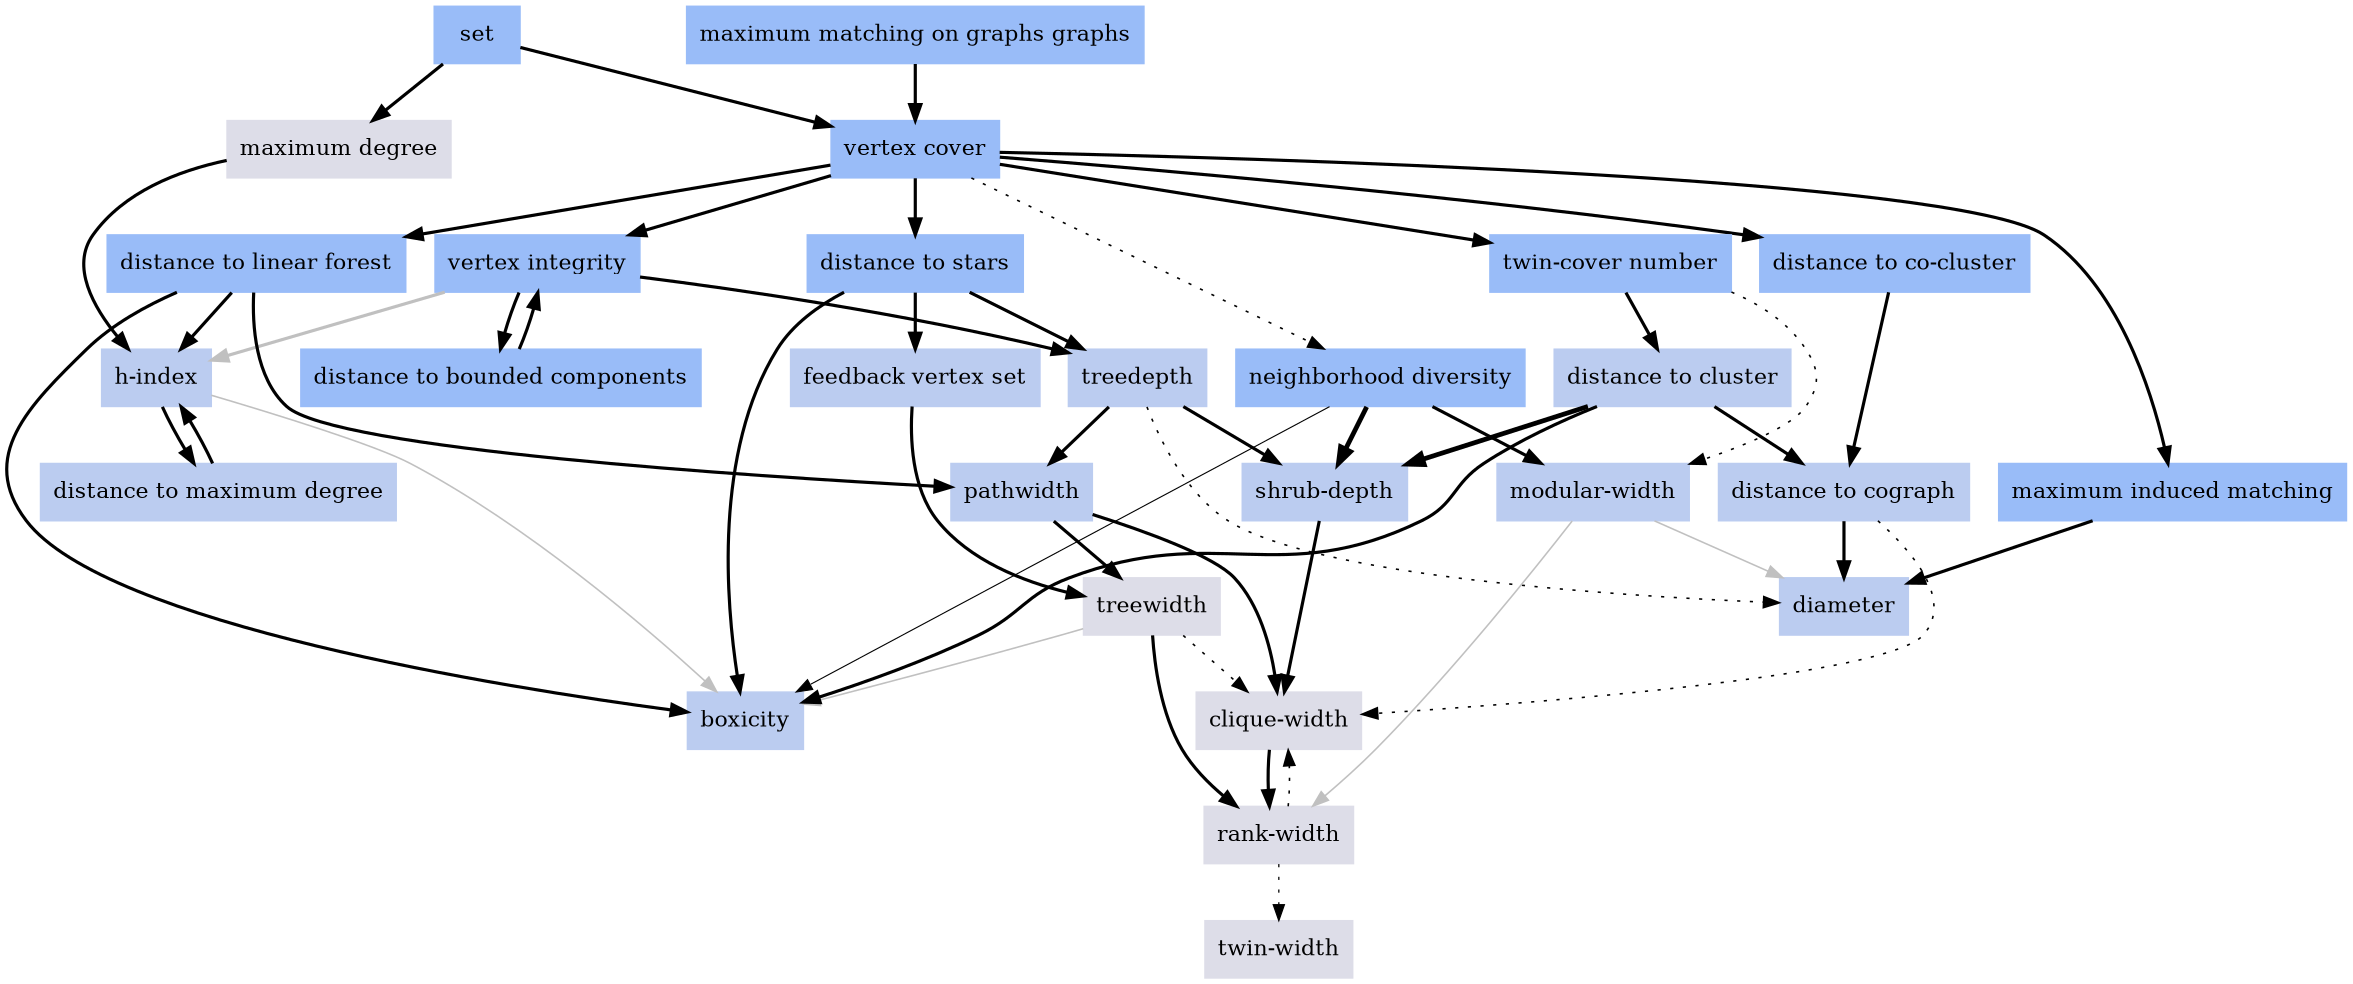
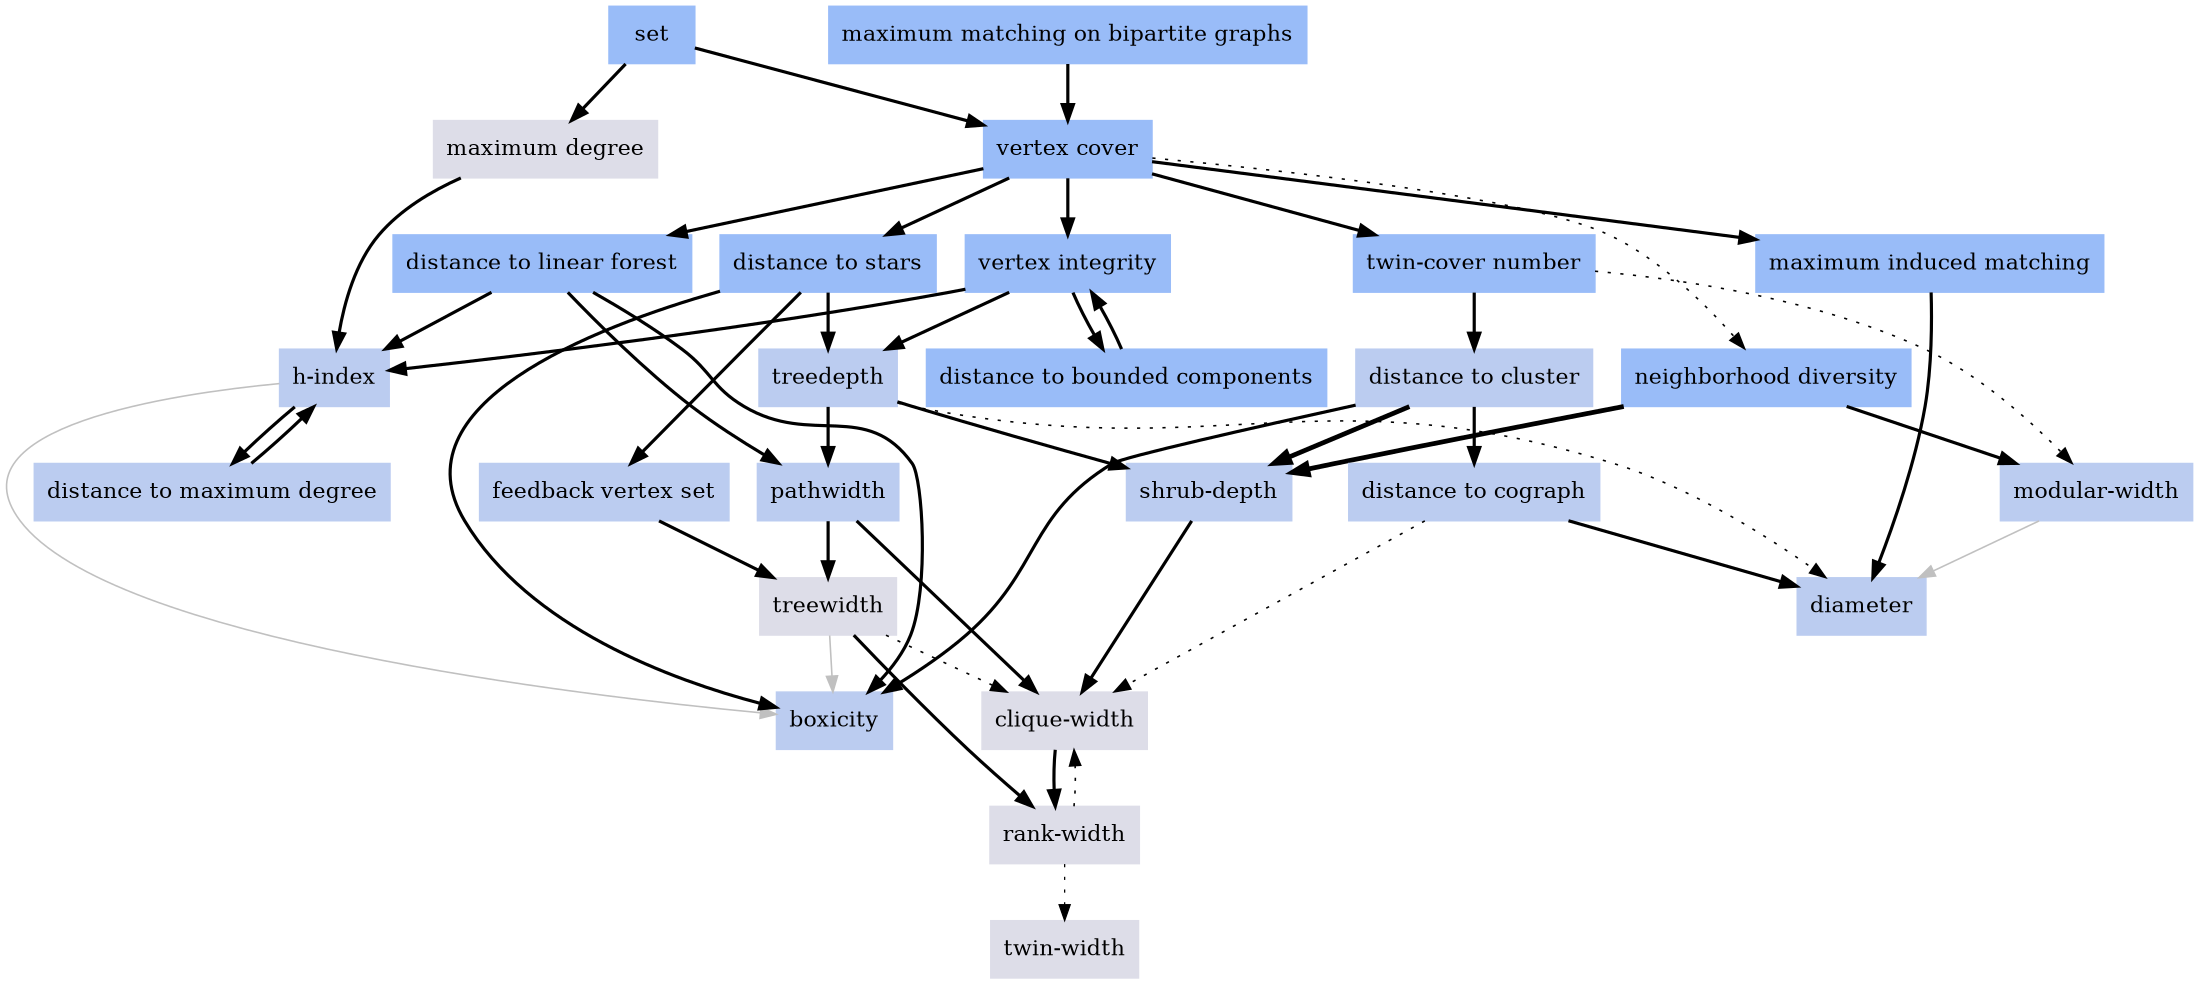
(915, 35) -> (1068, 35)
(1895, 264) -> none
(336, 324) -> (686, 334)
(1057, 552) -> none
(1454, 664) -> none
